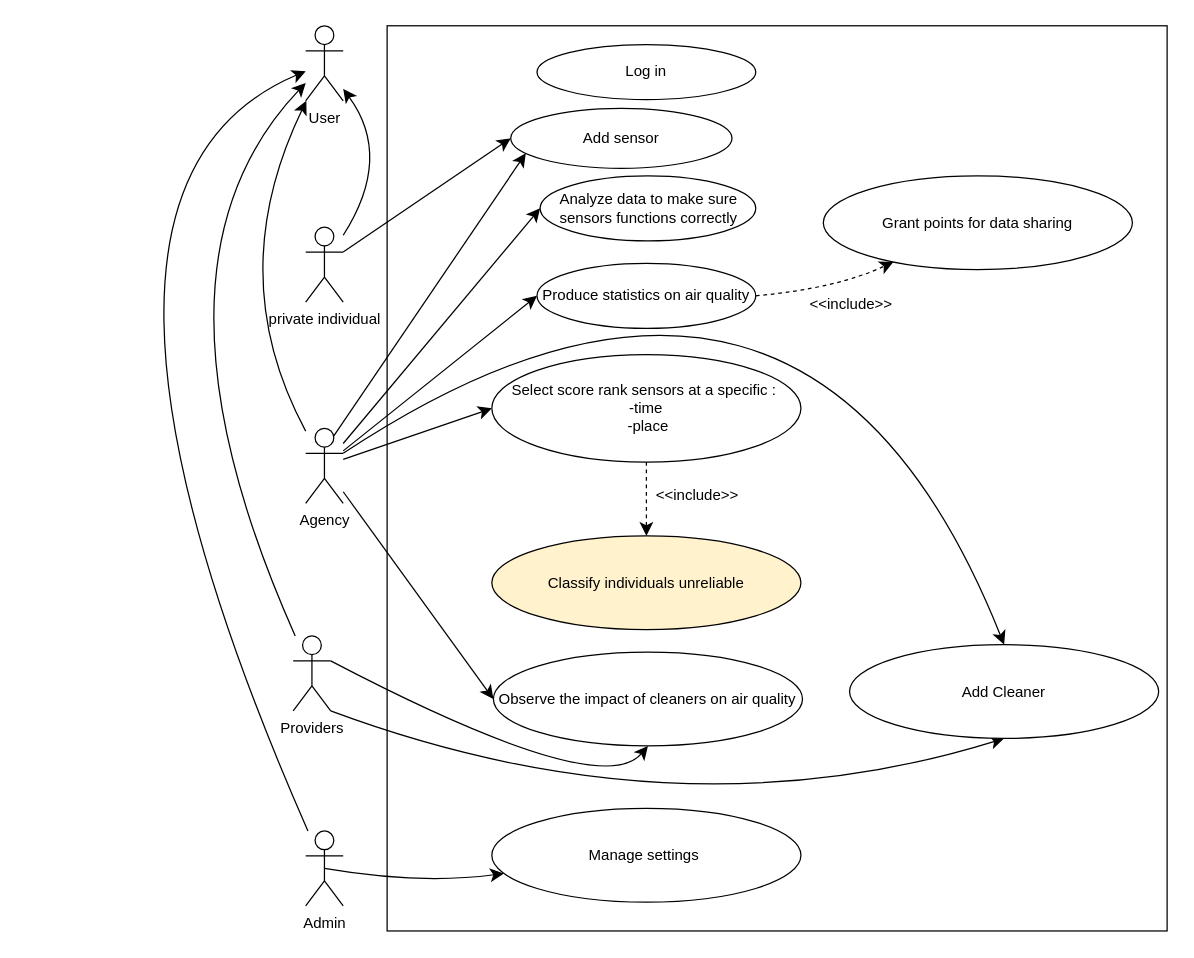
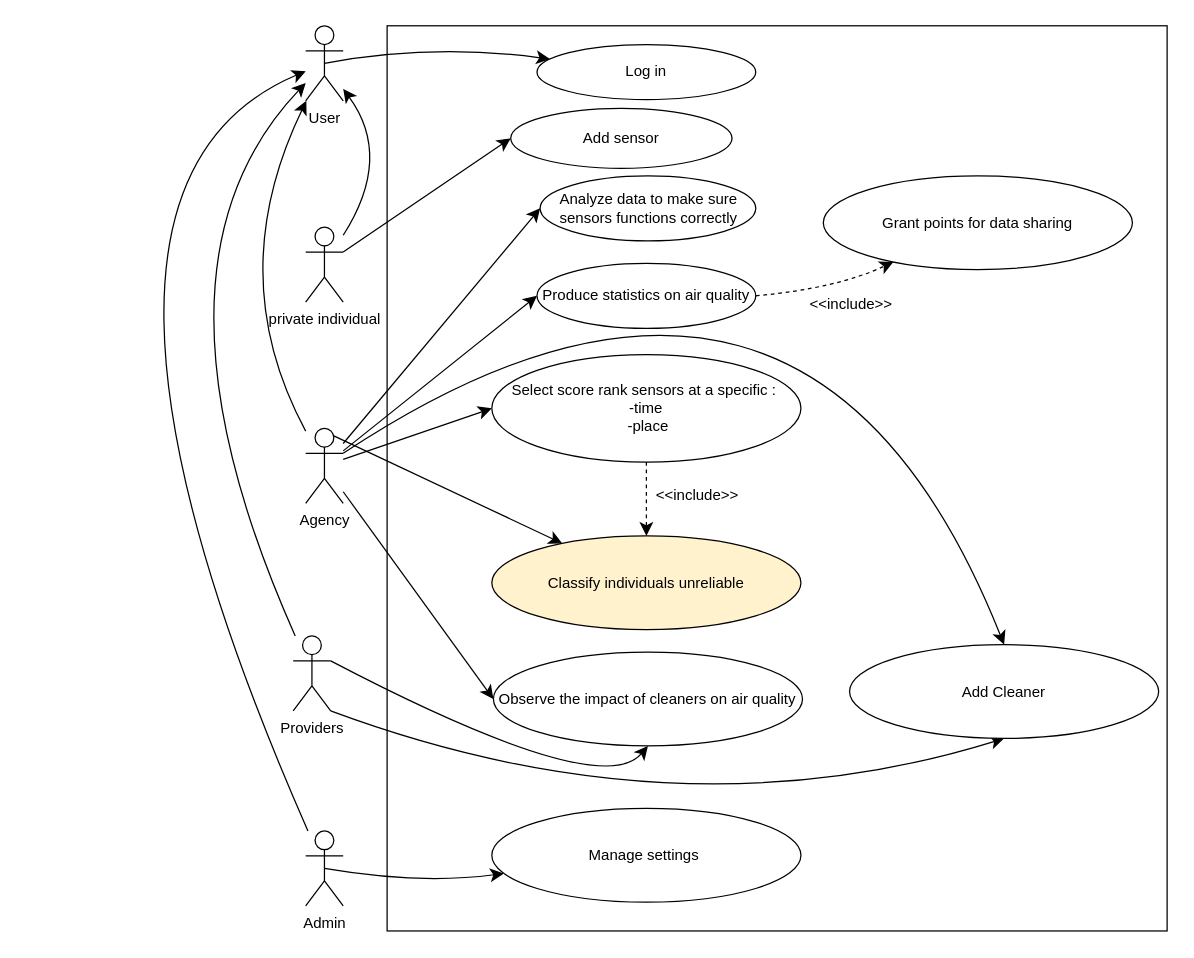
none -> (433, 52)
(427, 298) -> (457, 494)
